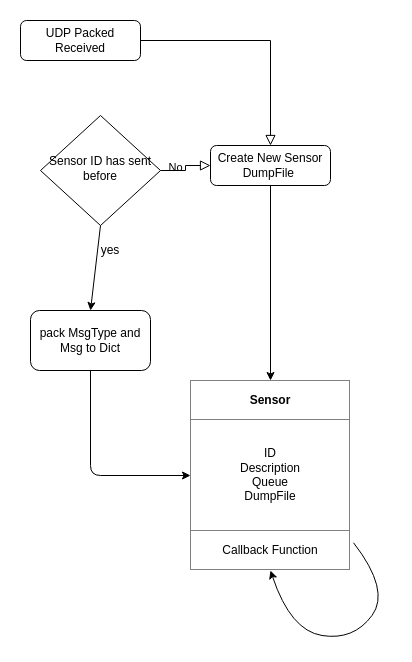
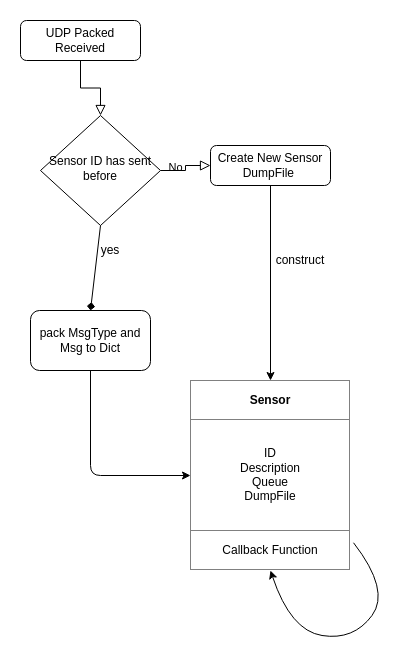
(253, 41) -> (86, 88)
none -> (301, 261)
(91, 302) -> (92, 301)
